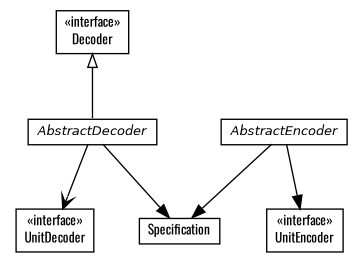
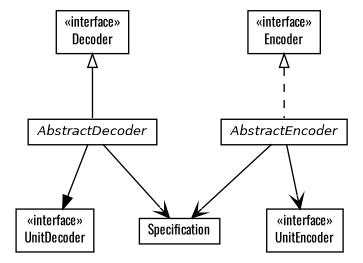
none -> (284, 32)
(78, 170) -> (78, 170)
(292, 170) -> (292, 170)
(131, 176) -> (131, 176)
(237, 176) -> (237, 176)
